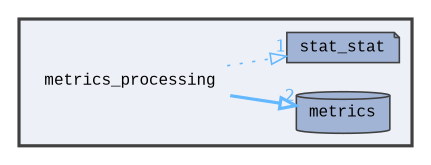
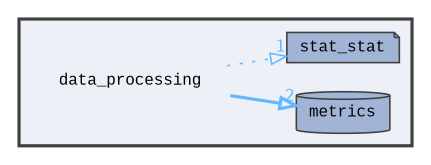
(131, 81) -> (131, 81)
